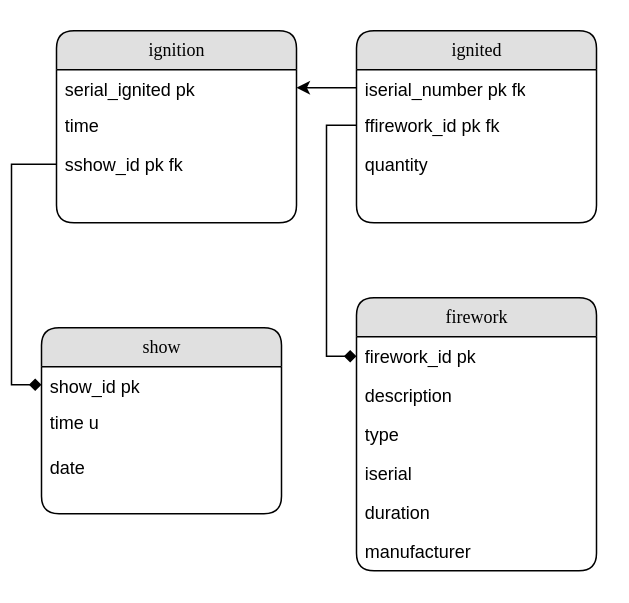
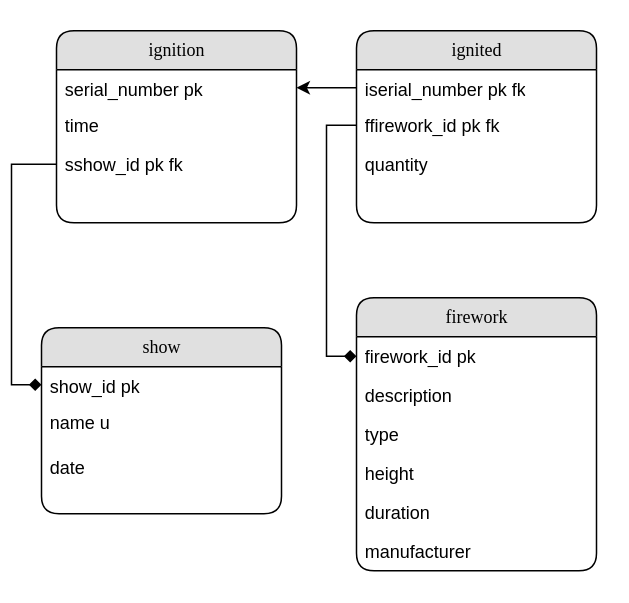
(139, 91) -> (139, 91)
(76, 424) -> (78, 424)
(394, 475) -> (393, 475)
